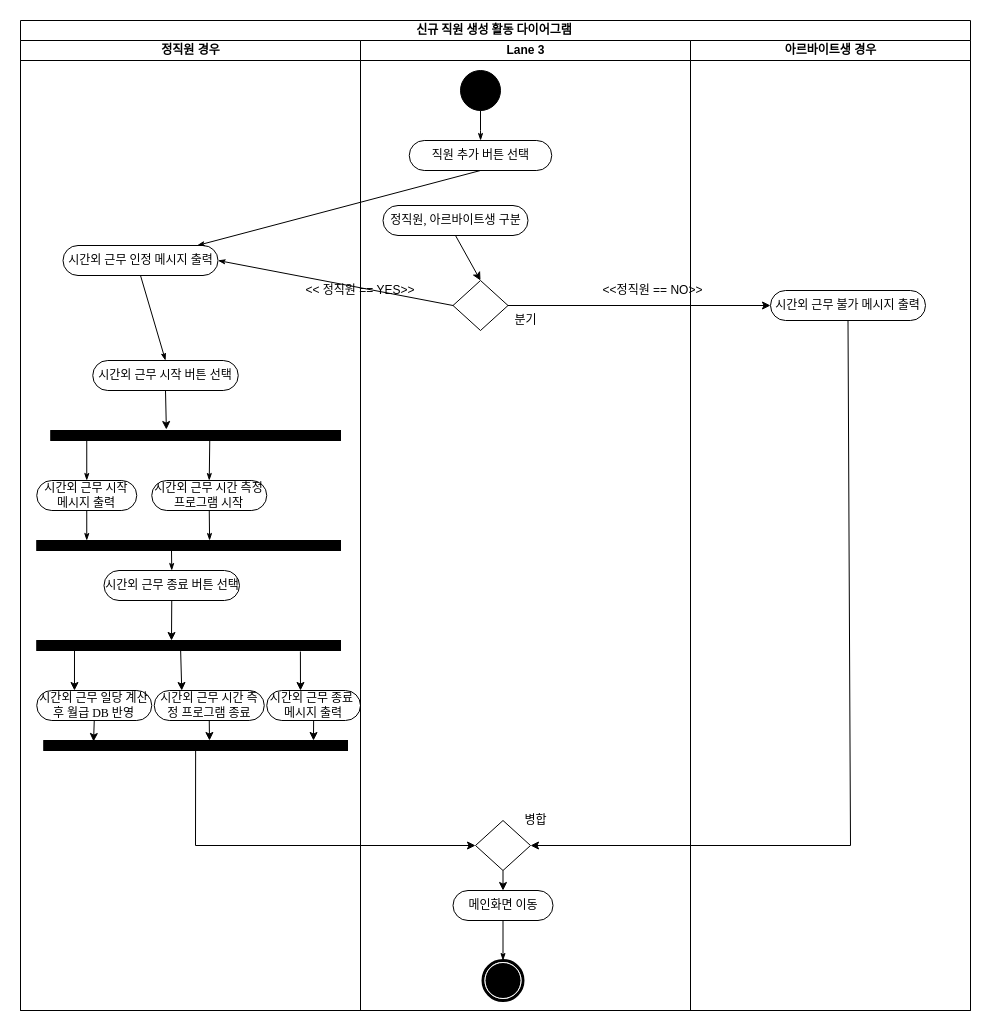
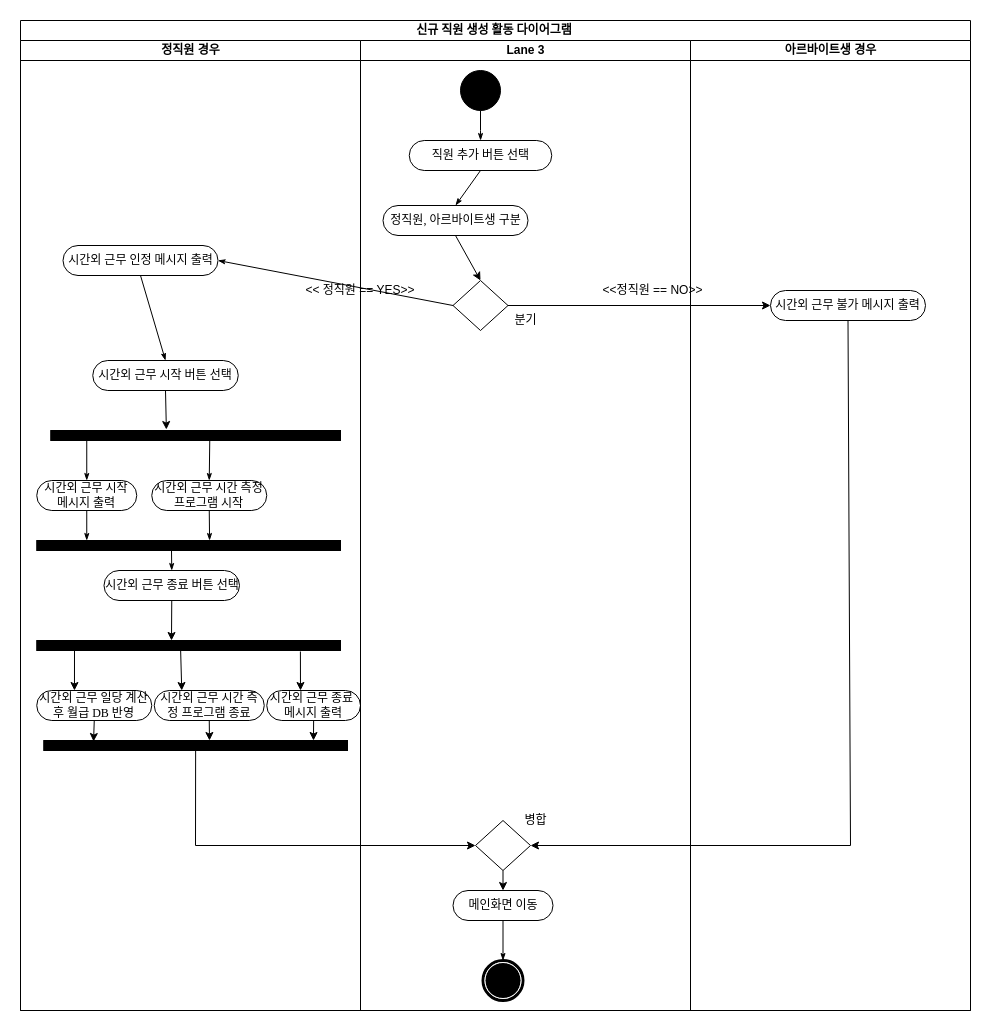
(342, 207) -> (470, 185)
